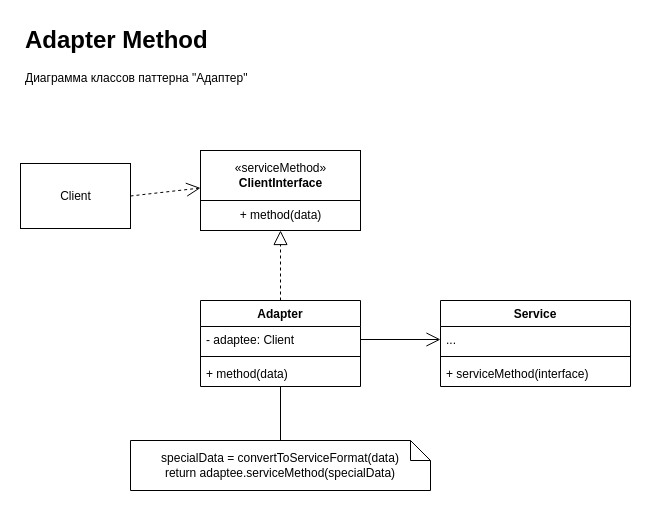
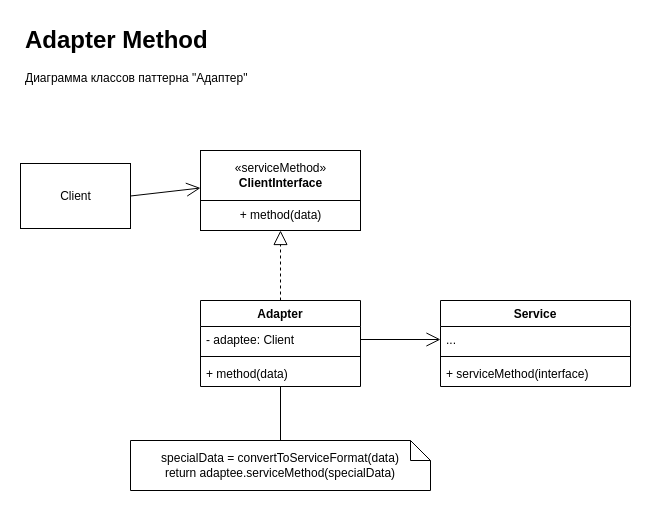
(164, 192) -> (164, 192)
